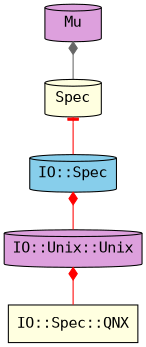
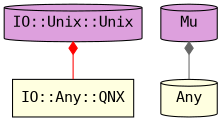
(73, 98) -> (189, 98)
(73, 173) -> none
(73, 324) -> (73, 98)
